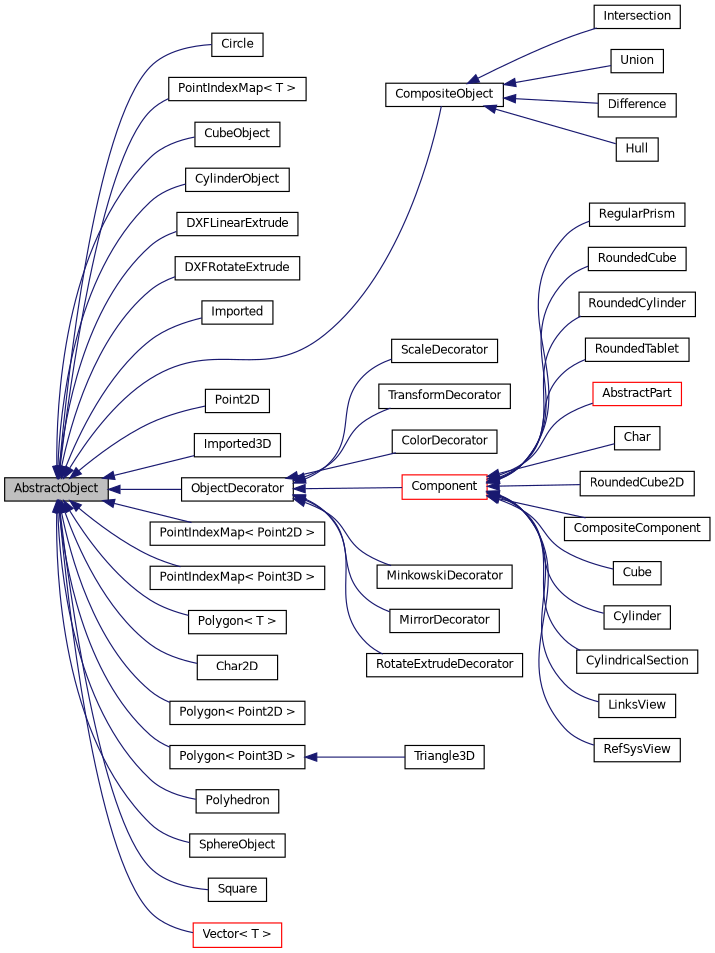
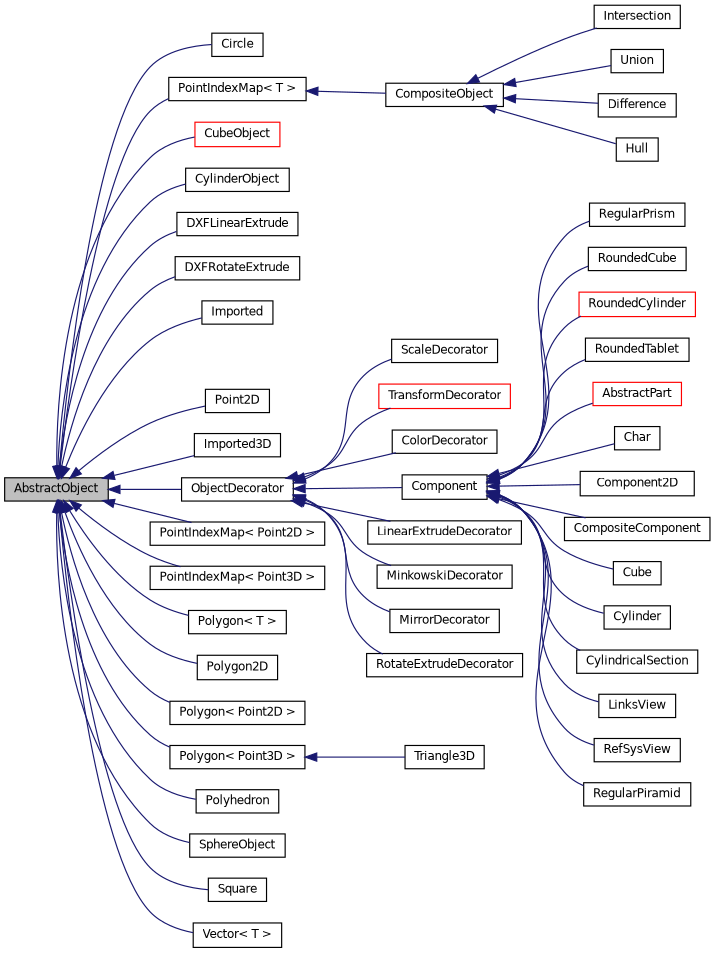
(237, 134) -> (237, 134)
(637, 304) -> (637, 304)
(306, 347) -> (352, 92)
(445, 396) -> (445, 396)
(637, 484) -> (637, 484)
(445, 487) -> (445, 487)
none -> (445, 532)
(237, 667) -> (237, 667)
none -> (637, 794)
(237, 935) -> (237, 935)
